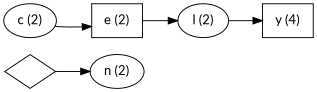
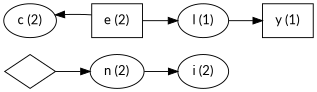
(203, 21) -> (203, 21)
(288, 21) -> (288, 21)
(69, 27) -> (78, 14)
none -> (203, 71)
